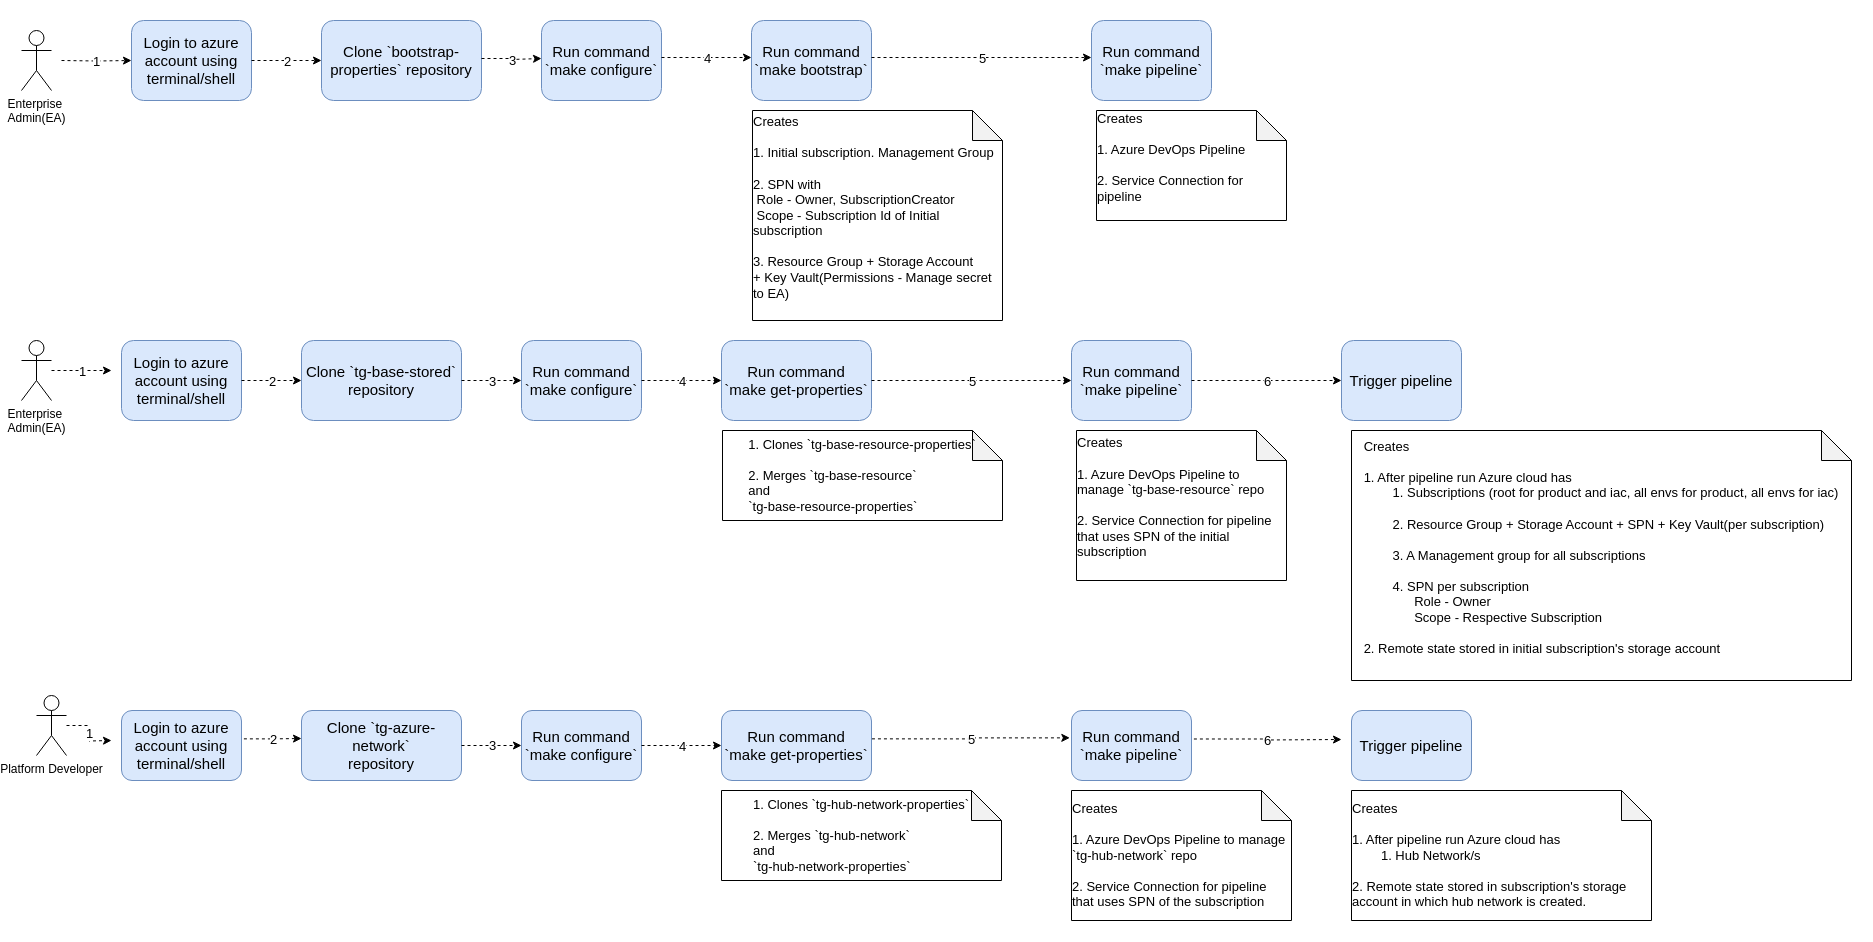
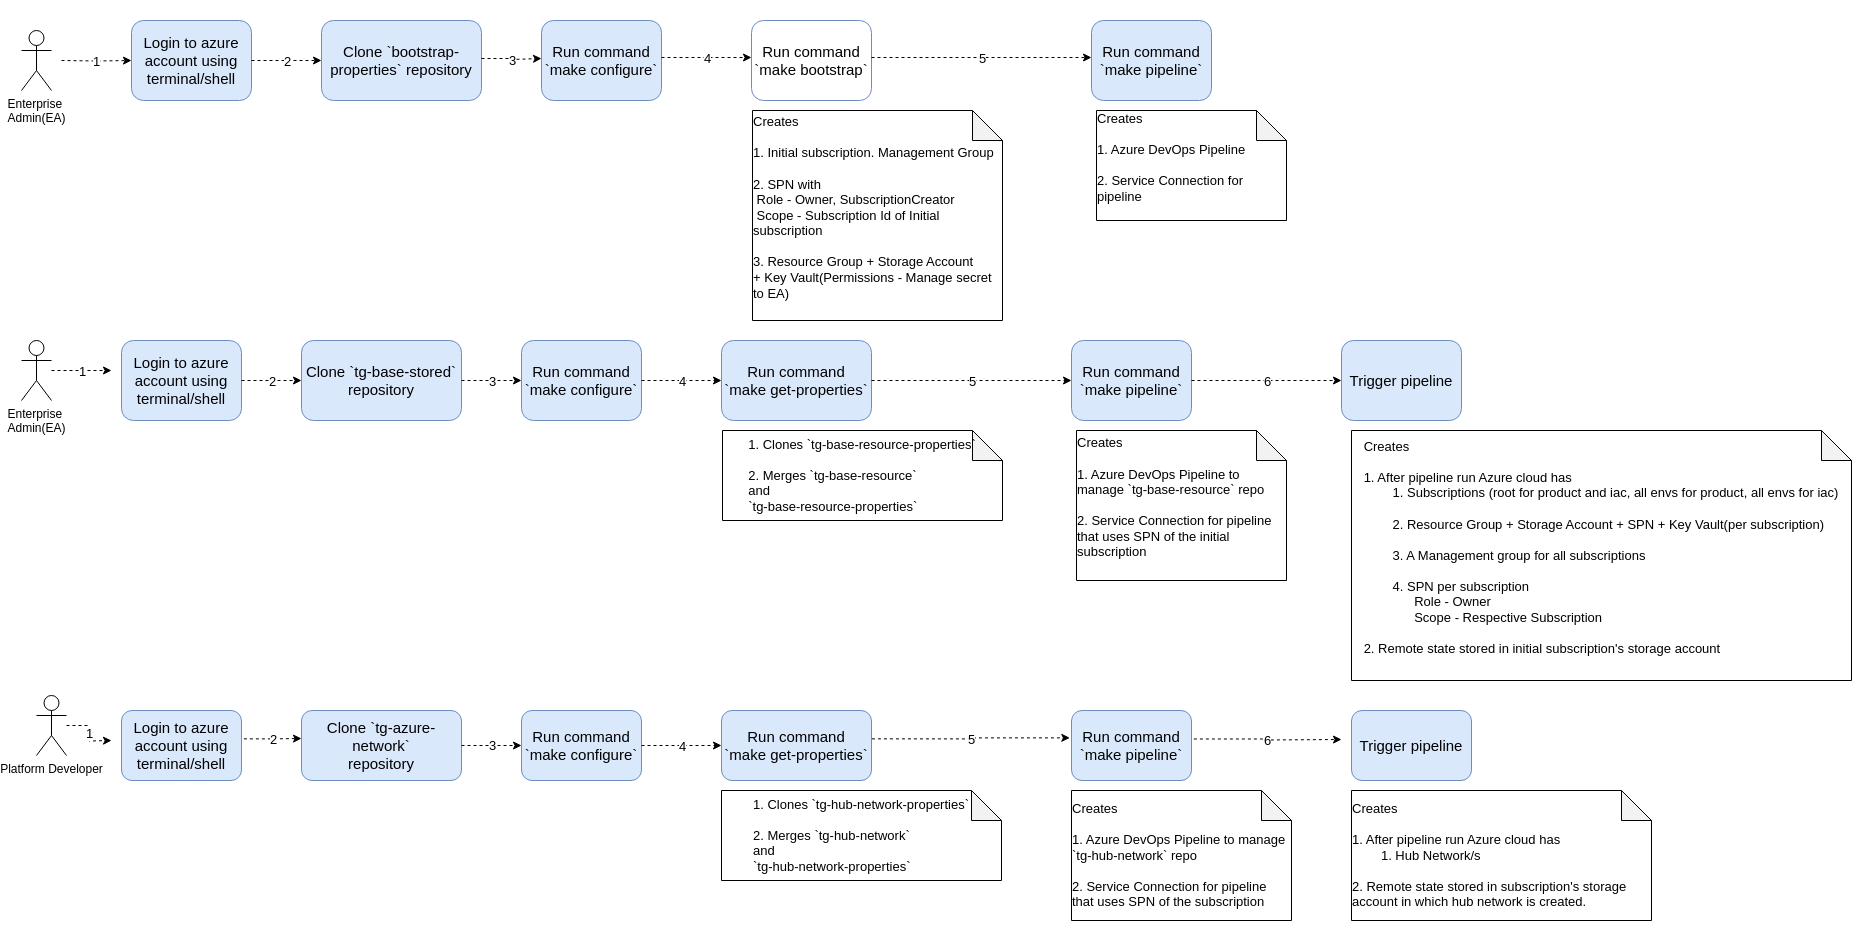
(812, 61) -> (812, 61)
